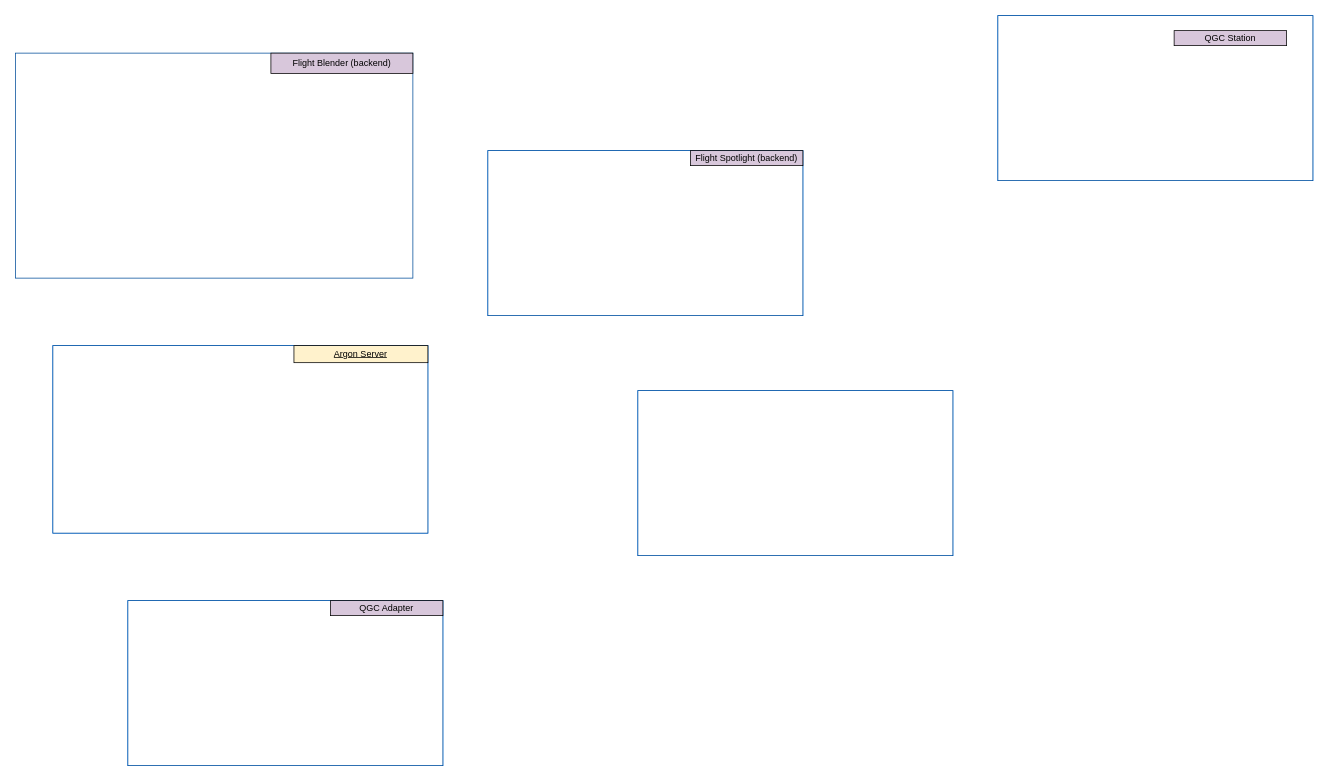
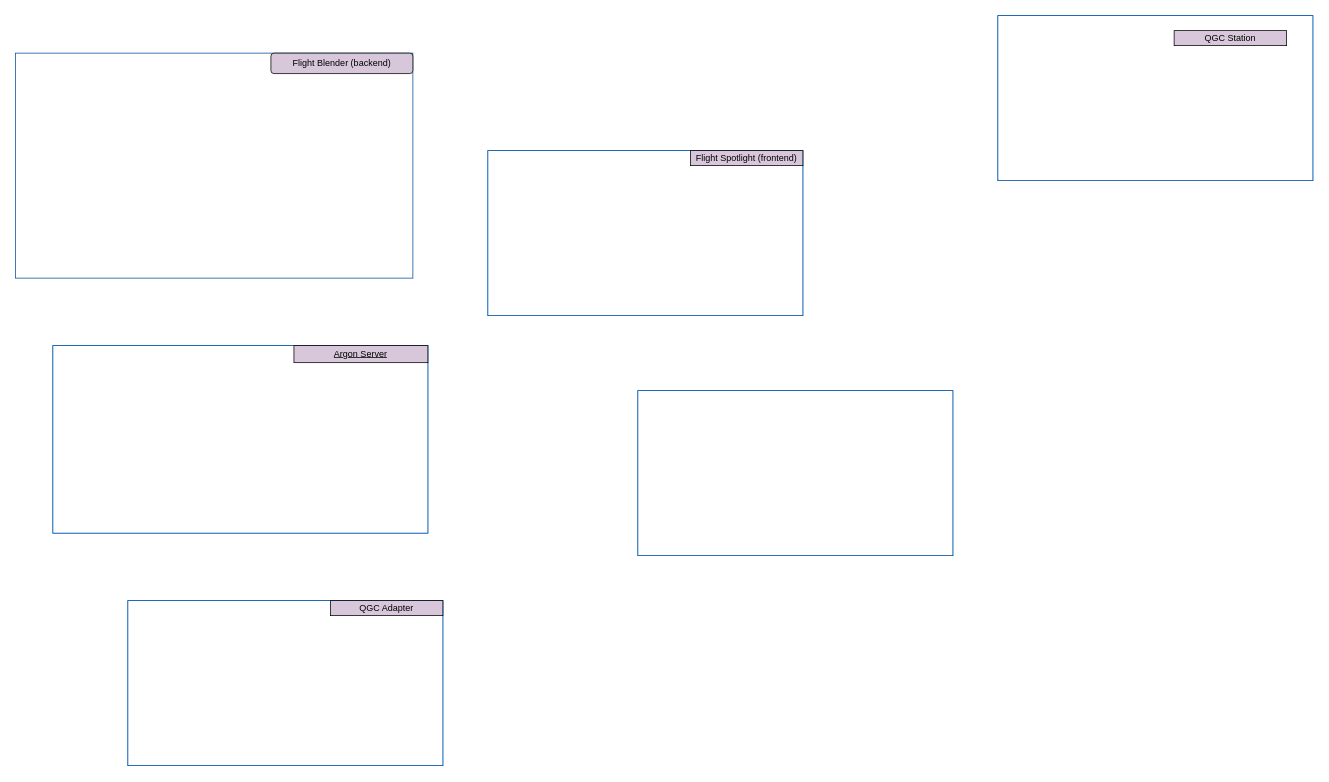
(342, 63) -> (342, 63)
(747, 158) -> (747, 158)
(361, 354) -> (361, 354)
